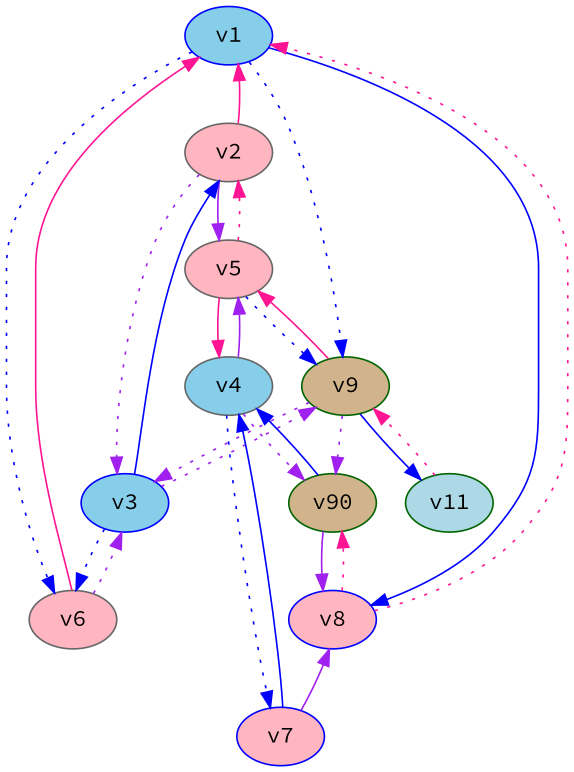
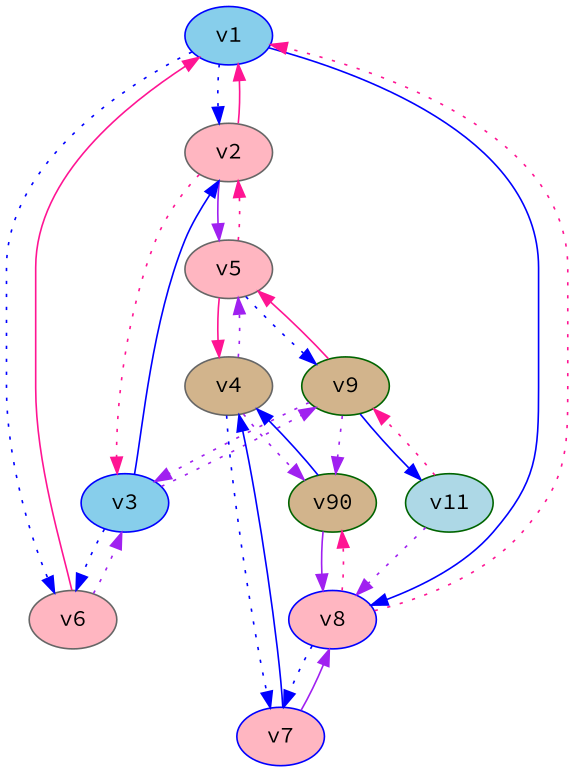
(312, 195) -> (218, 86)
(135, 308) -> (135, 308)
(240, 336) -> (240, 336)
(229, 386) -> (229, 386)
none -> (397, 555)
none -> (300, 668)
